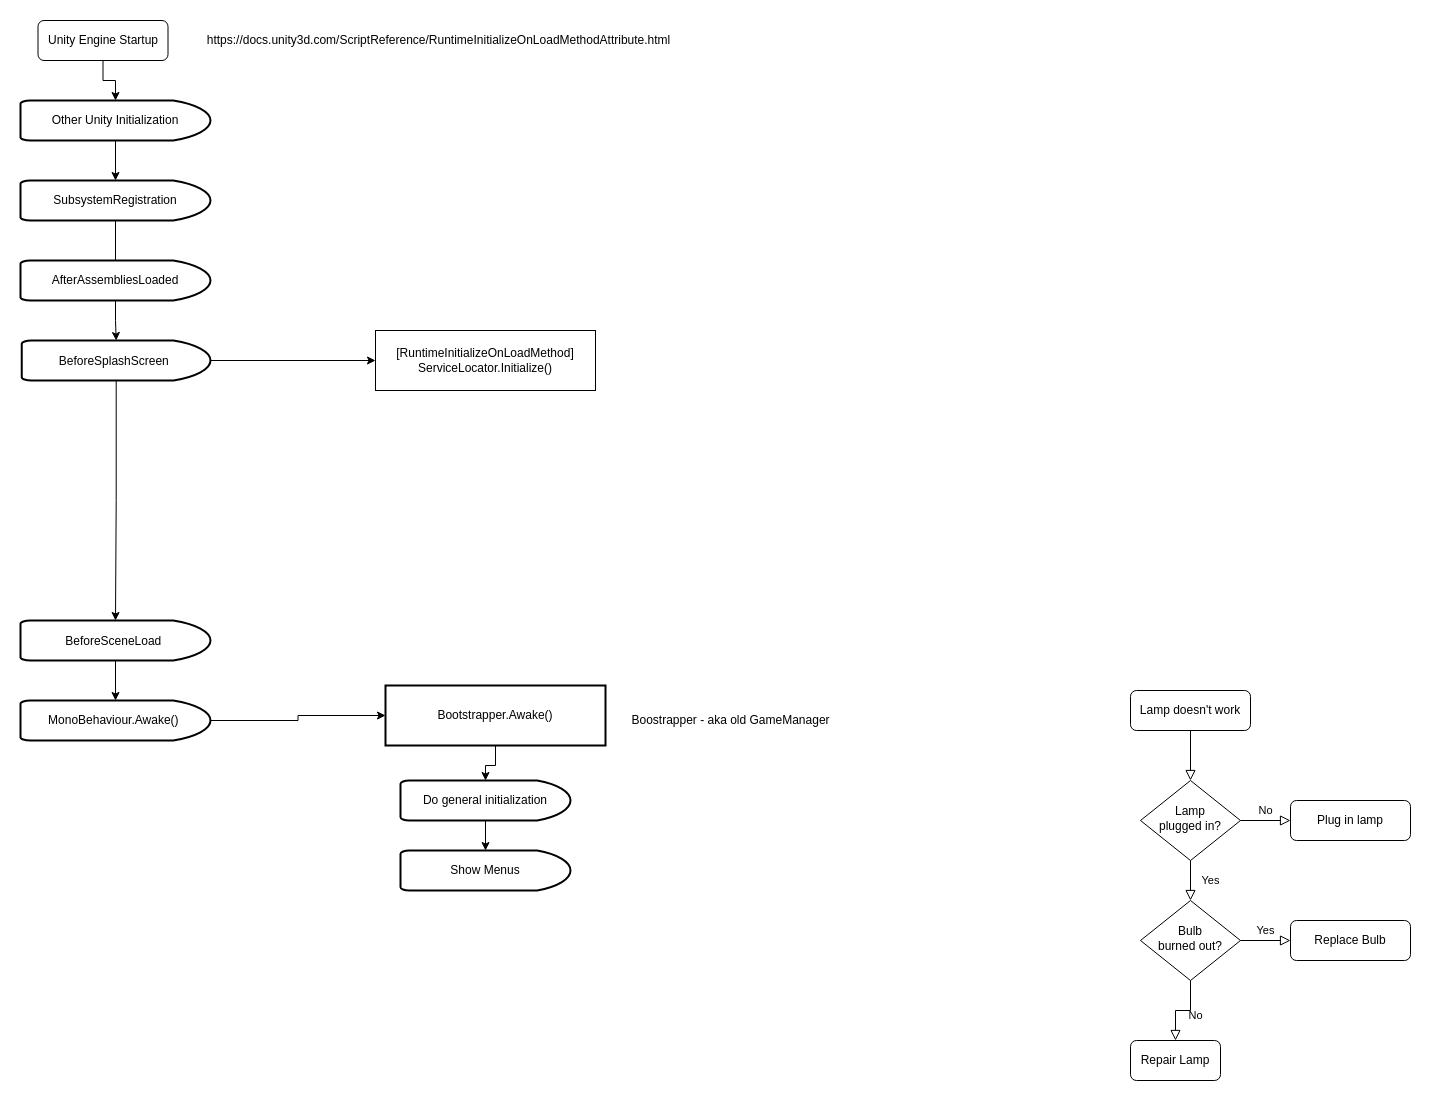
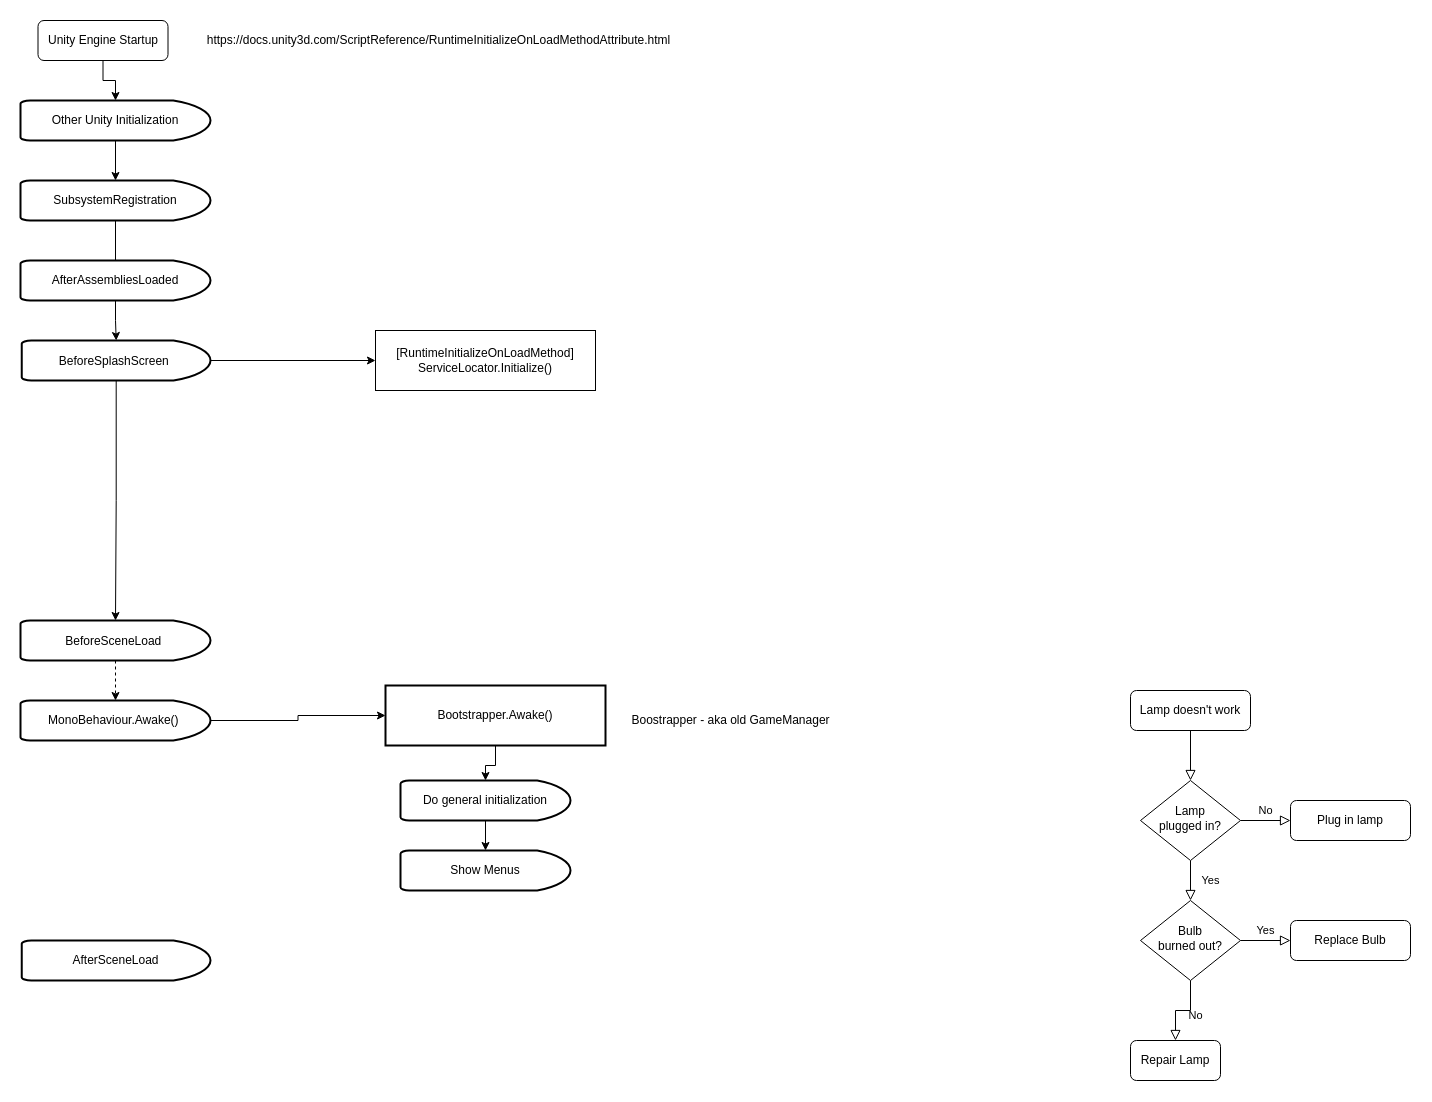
(116, 677) -> (116, 677)
none -> (116, 961)
